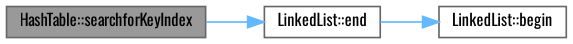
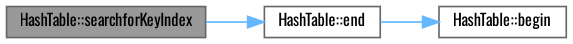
(322, 22) -> (322, 22)
(503, 22) -> (503, 22)
